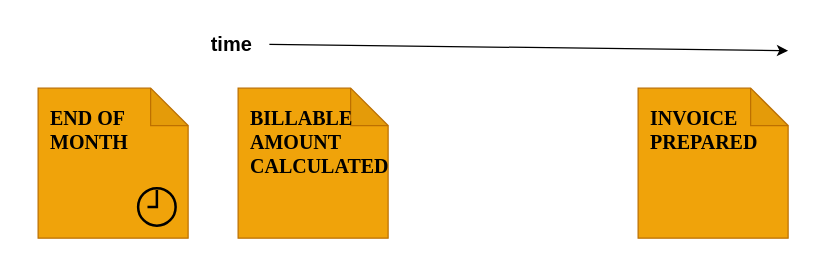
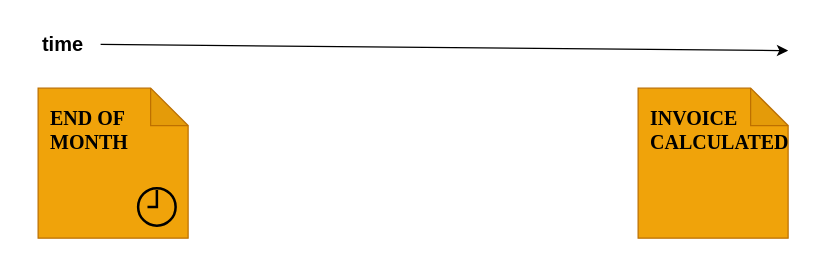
(232, 44) -> (63, 44)
(714, 131) -> (714, 131)
(313, 163) -> none
